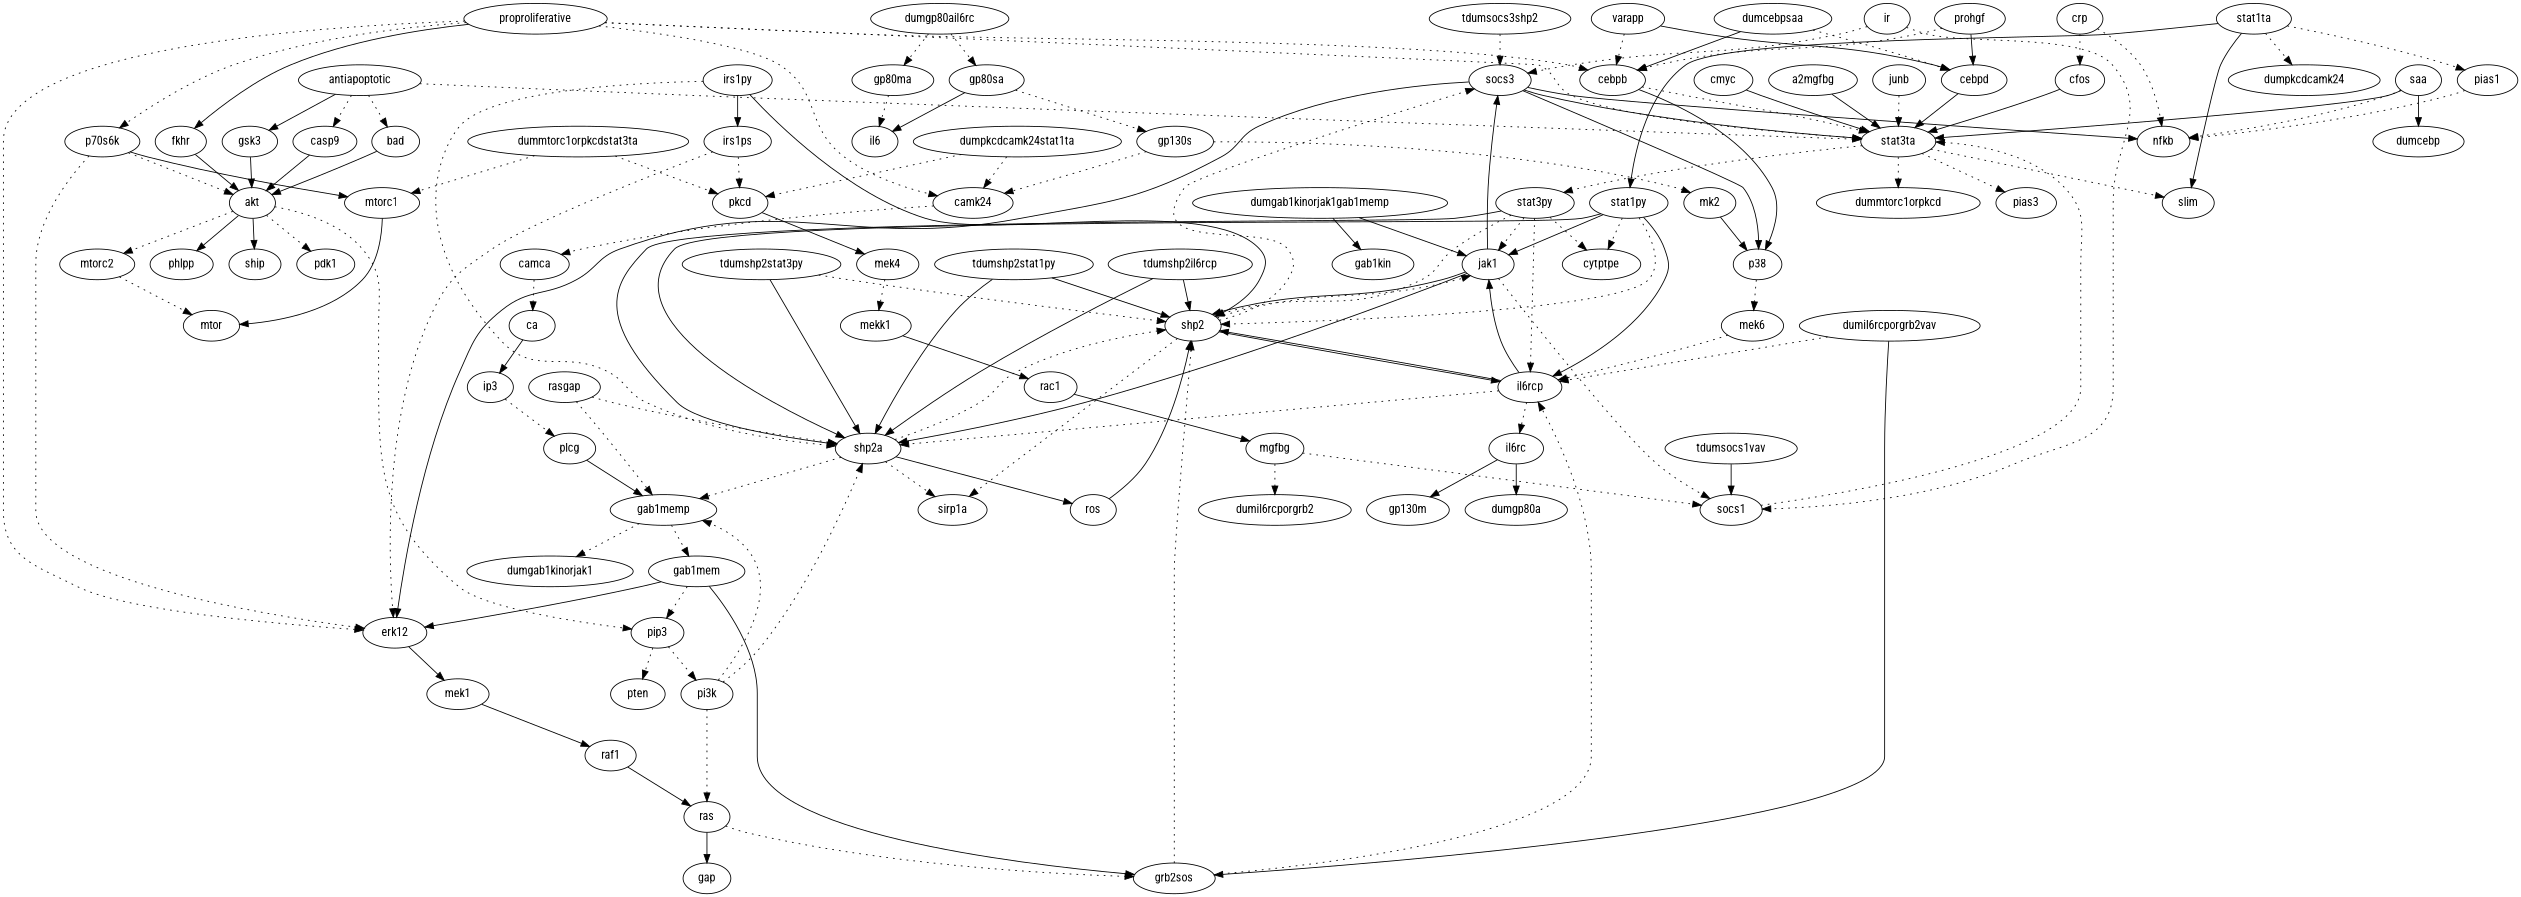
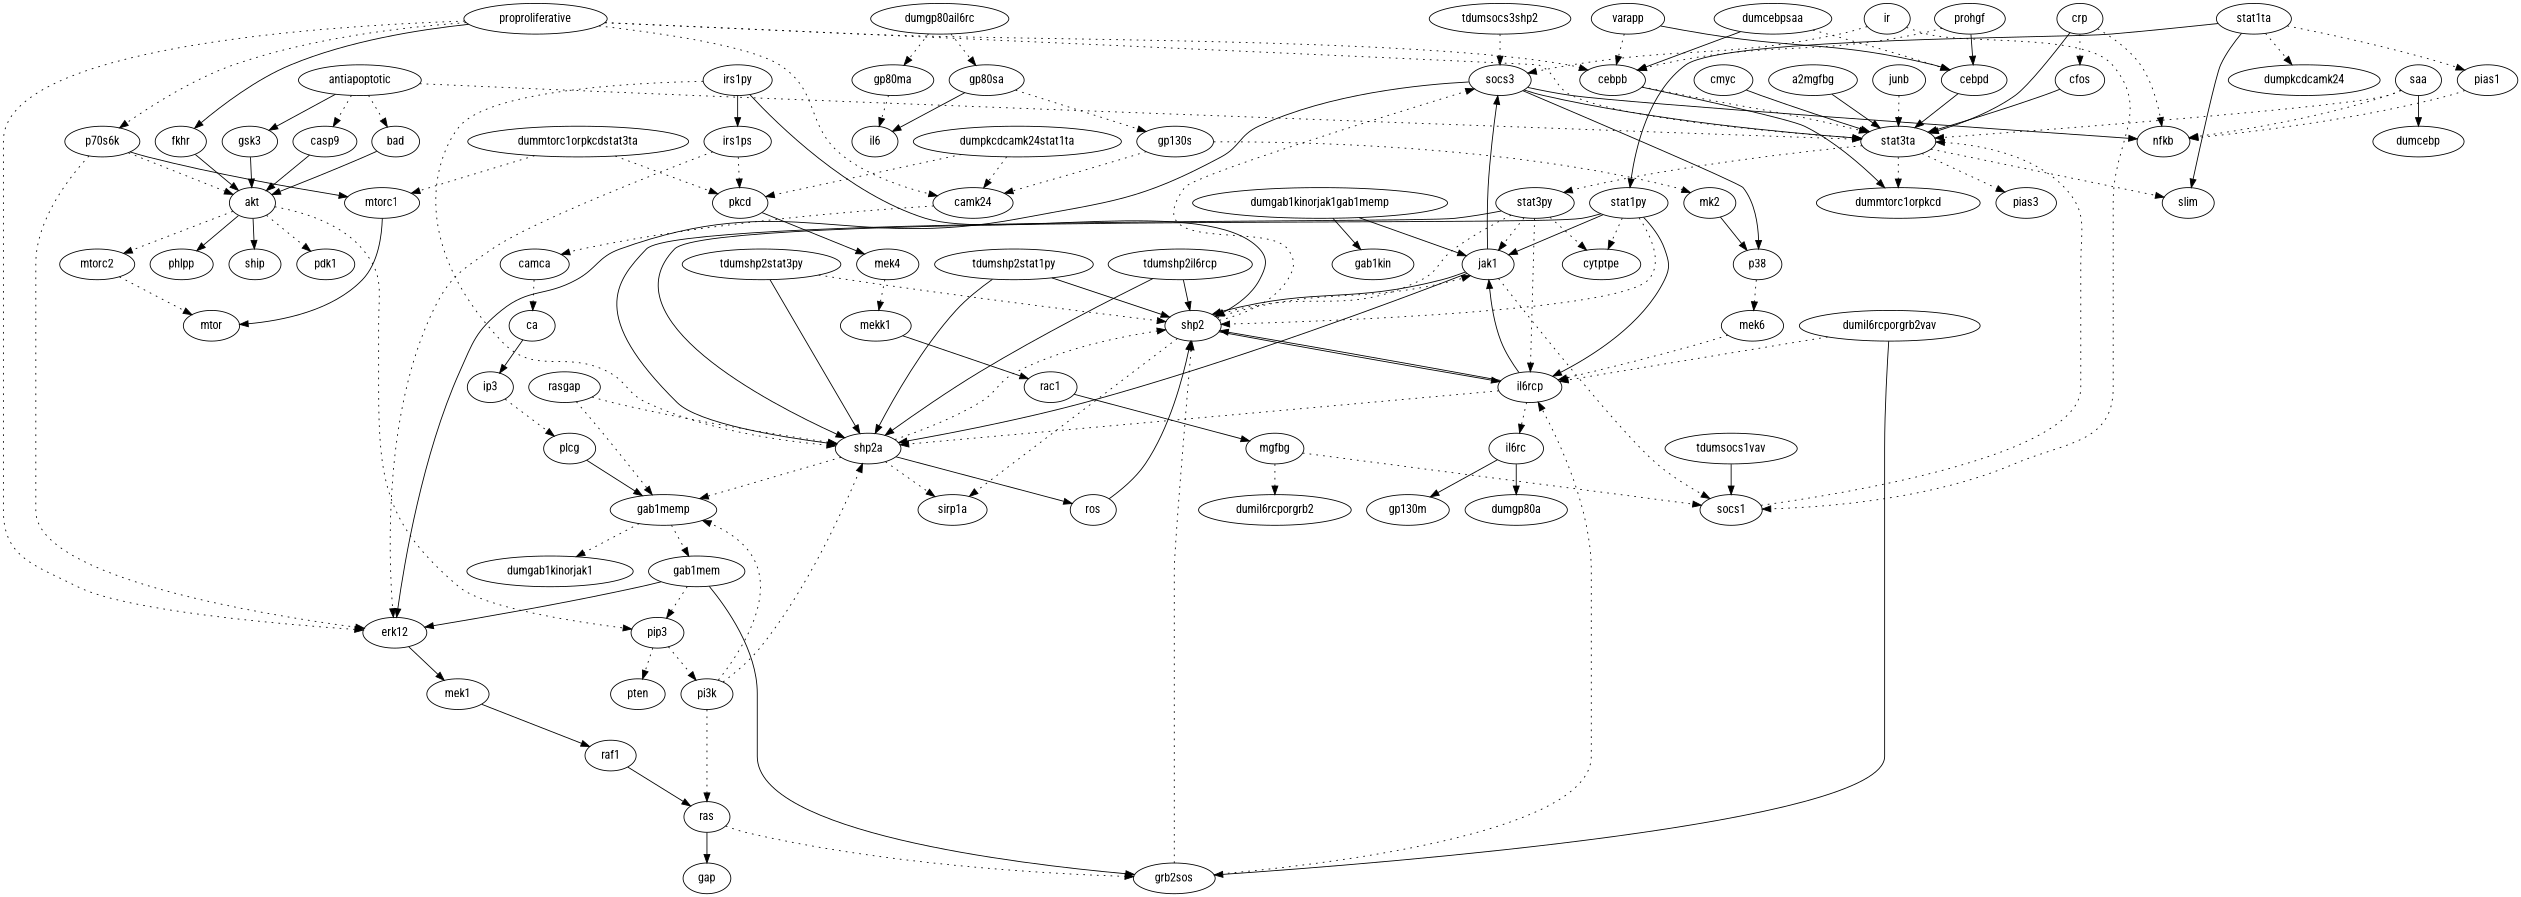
none -> (2015, 96)
(2173, 119) -> (2173, 119)
(1736, 144) -> (1782, 119)
